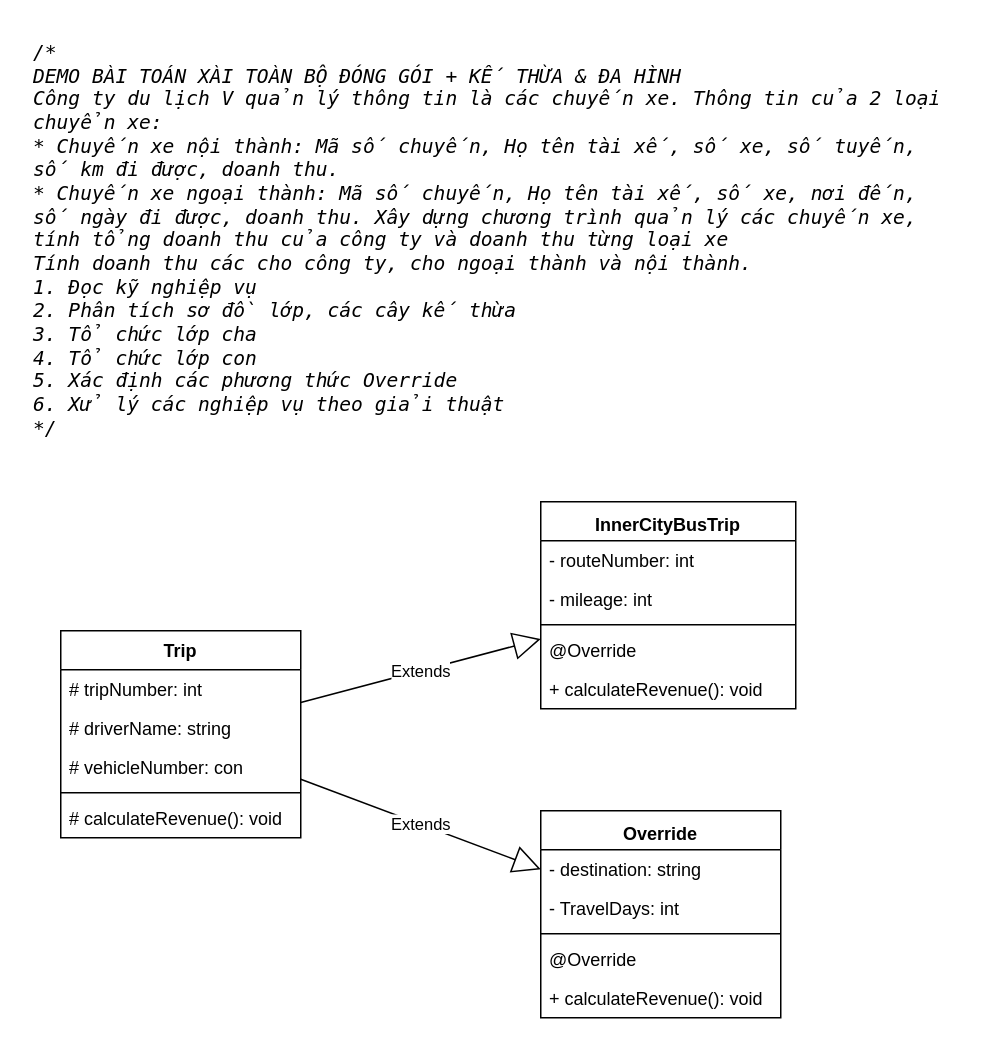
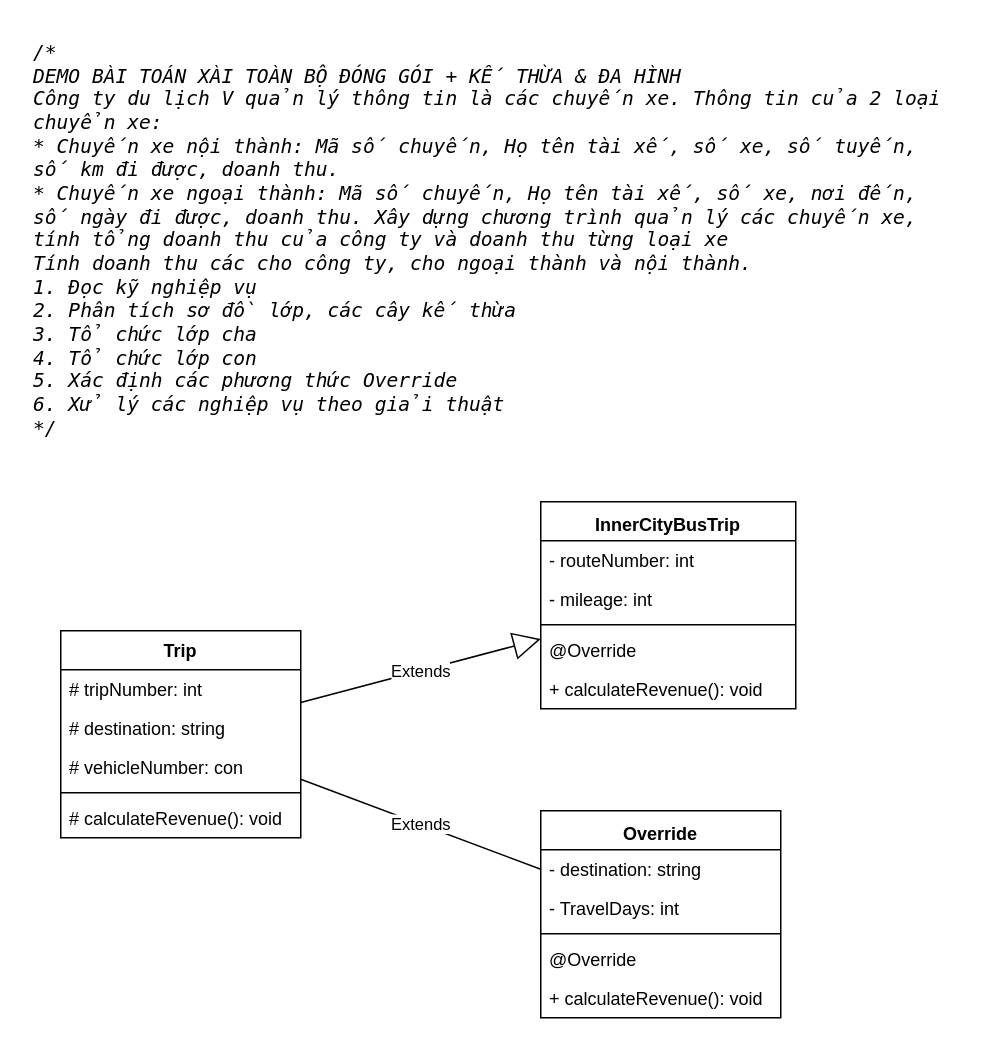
(159, 730) -> (162, 730)
(513, 859) -> (525, 863)
